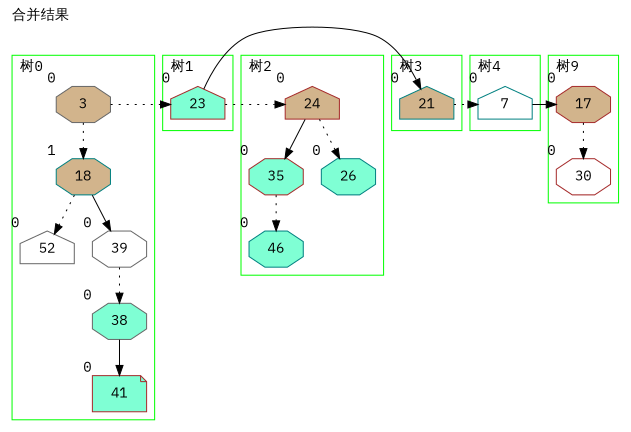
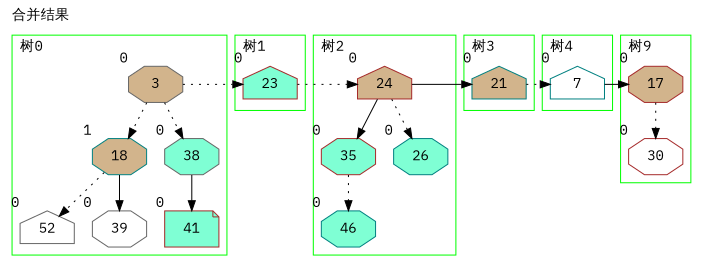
(307, 27) -> (437, 84)
(119, 280) -> (171, 116)
